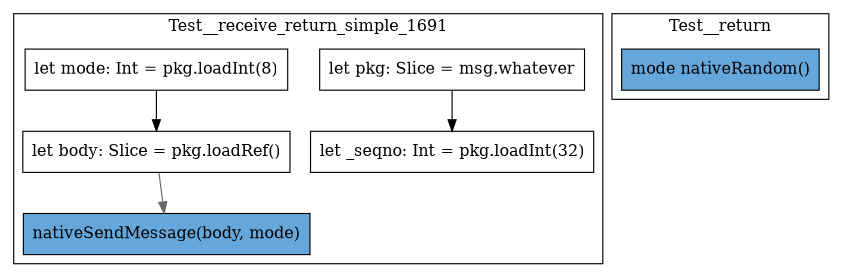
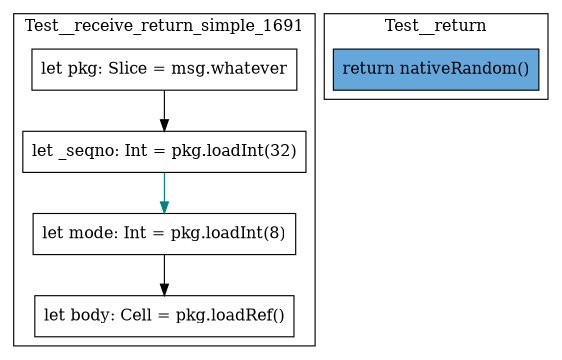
(720, 70) -> (436, 70)
(156, 152) -> (164, 316)
none -> (164, 187)
(167, 234) -> none
